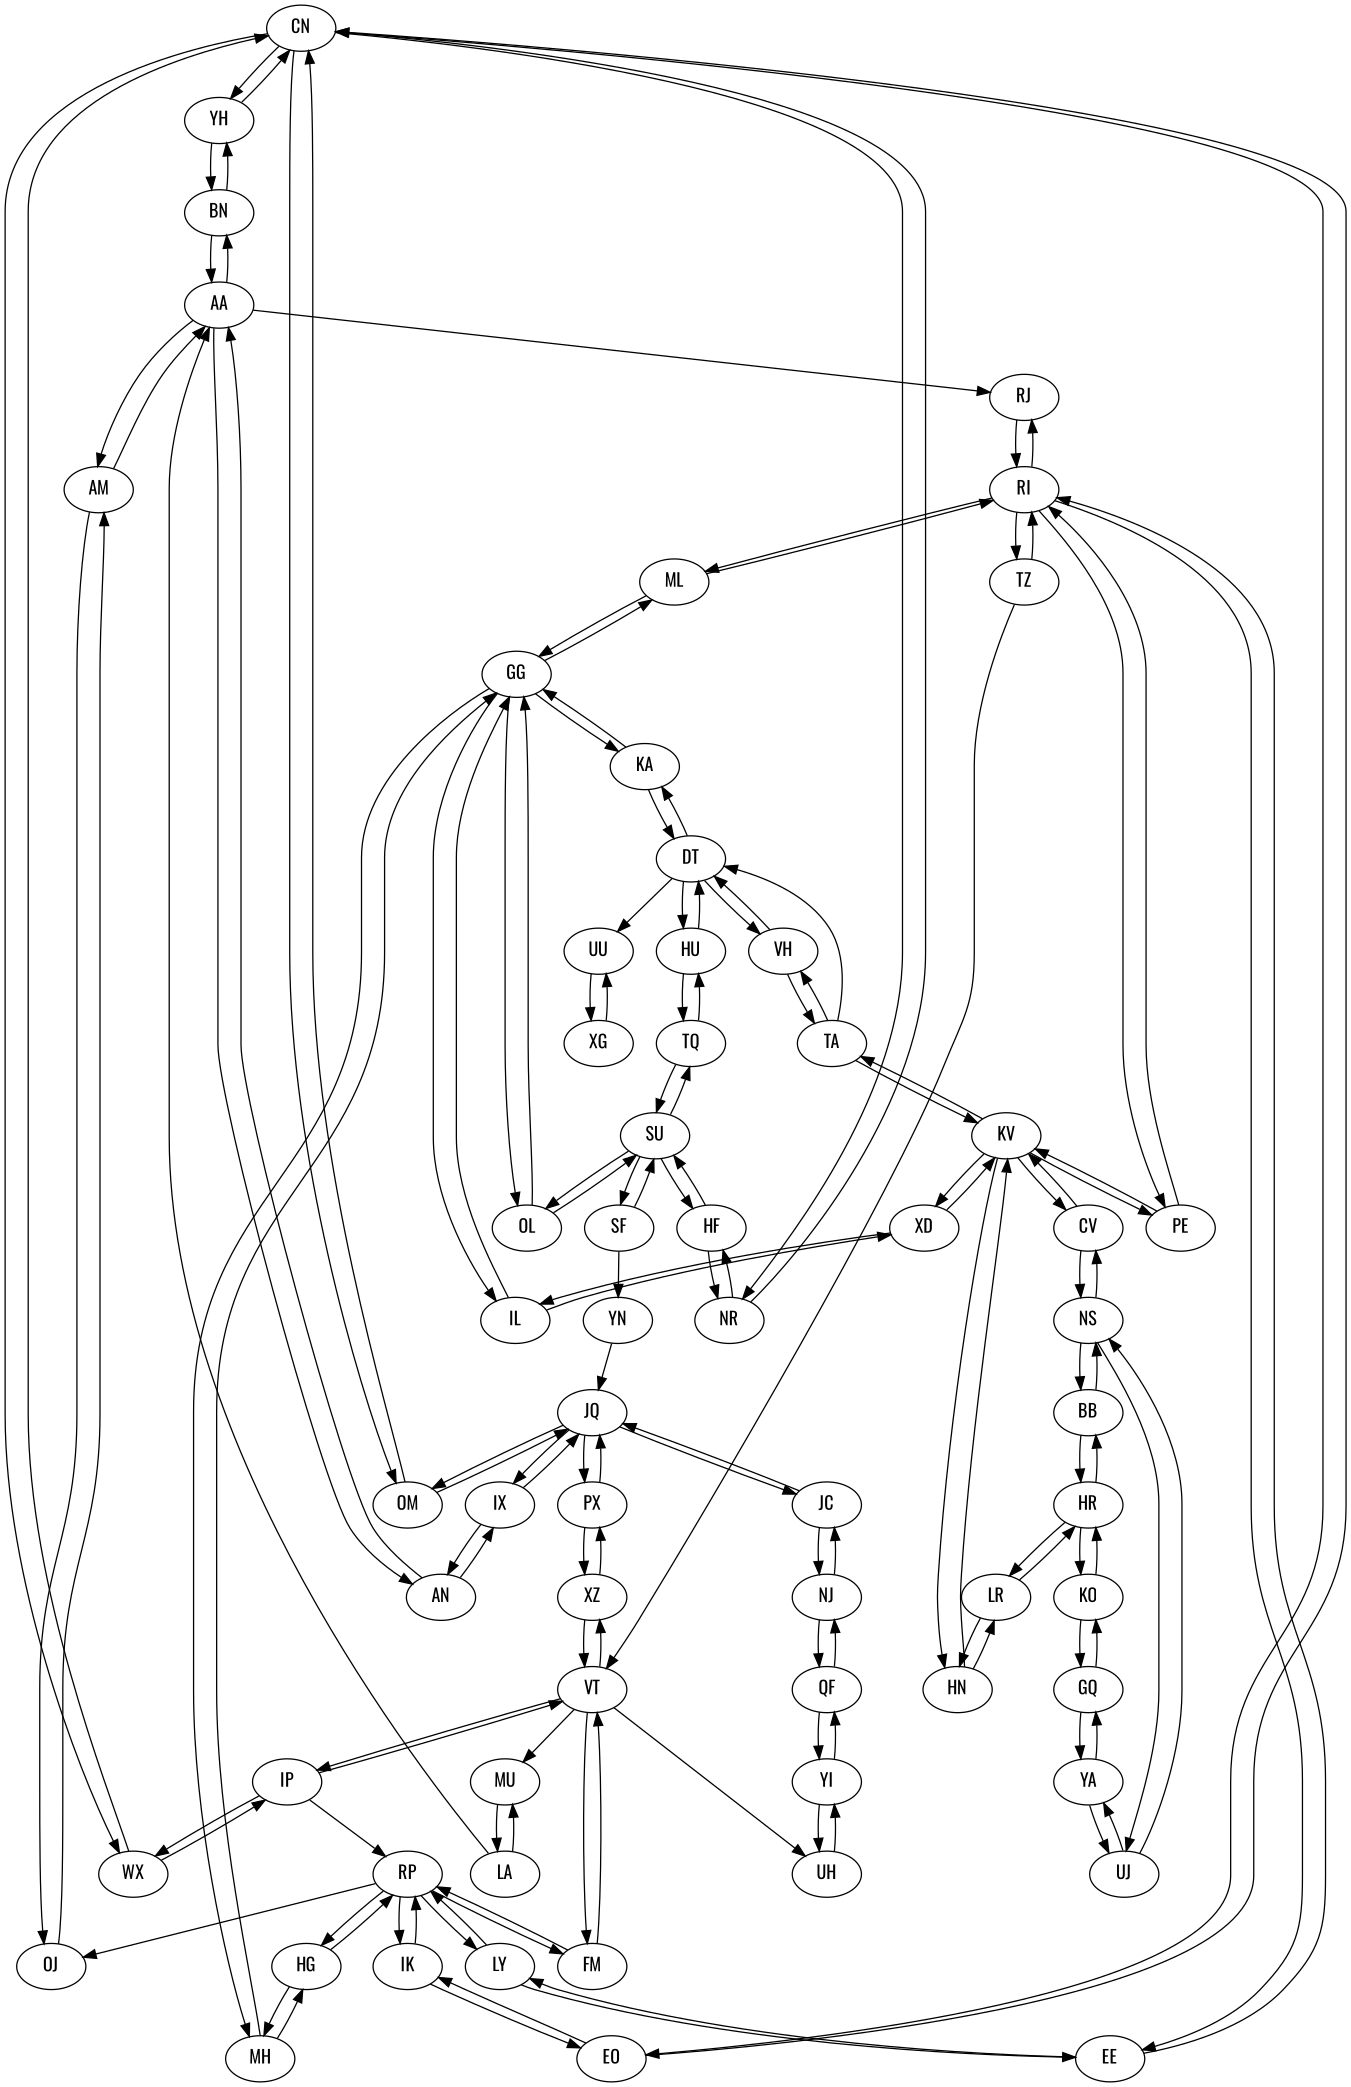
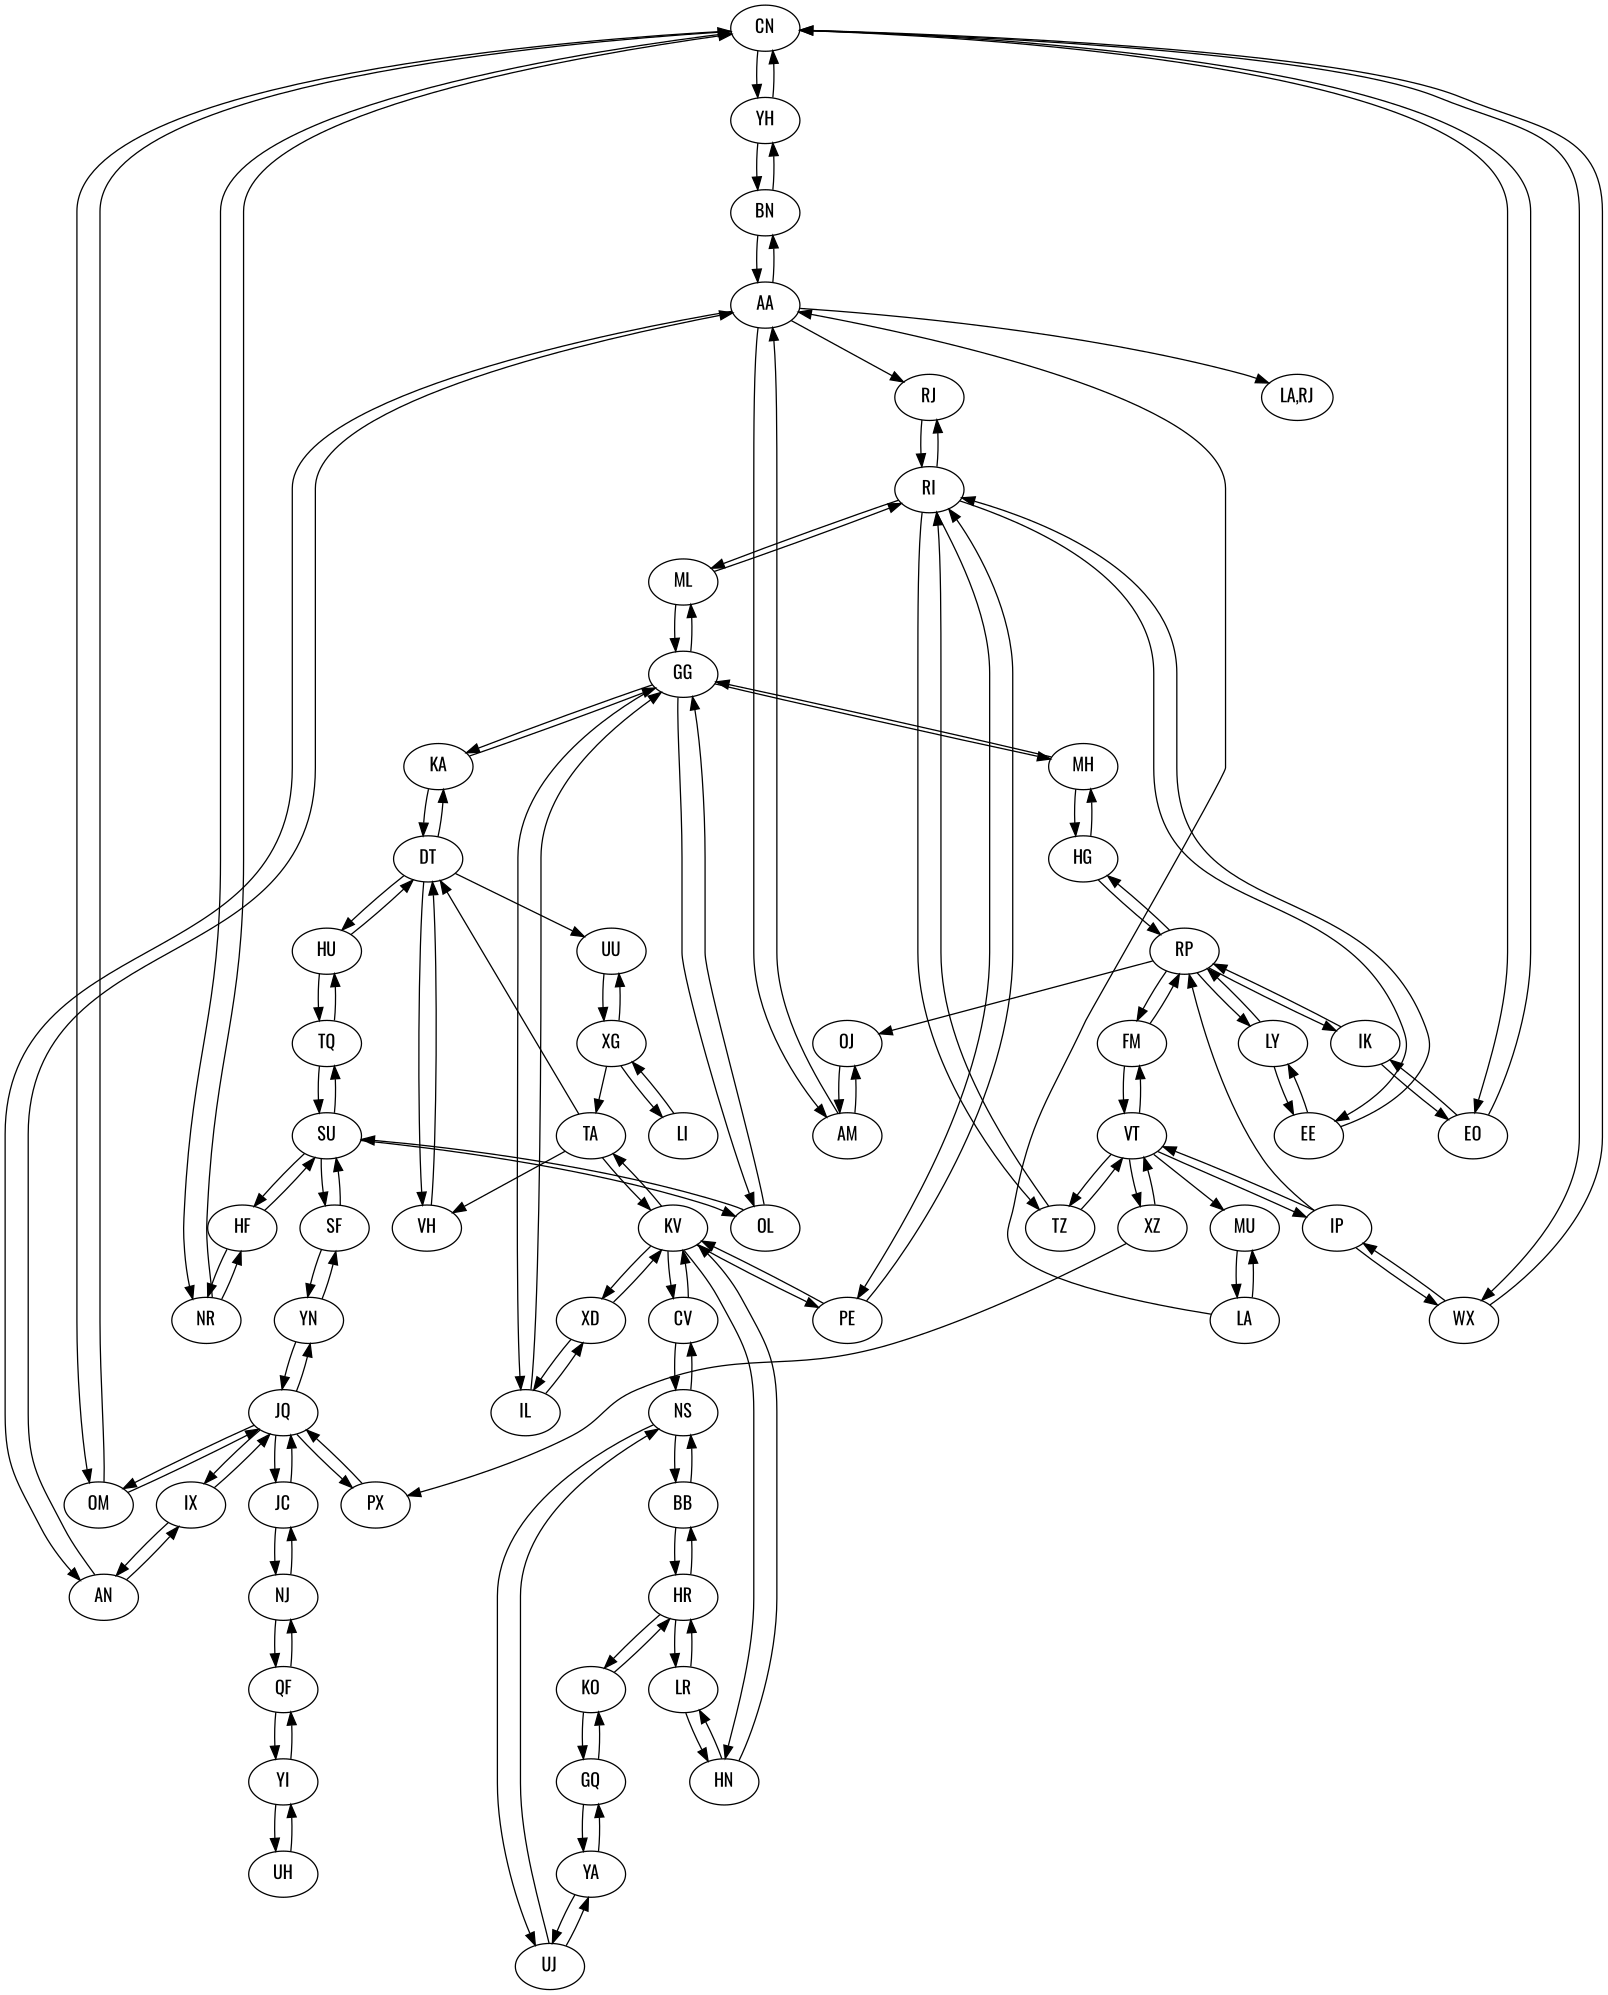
none -> (1297, 397)
(797, 993) -> (603, 1083)
none -> (683, 1136)
none -> (328, 1282)
none -> (302, 1374)
(584, 1545) -> none
(704, 1778) -> (1094, 1174)
